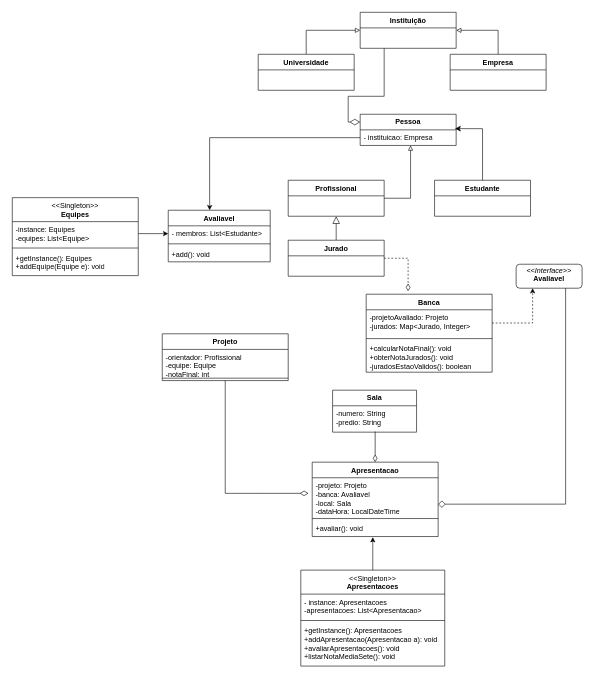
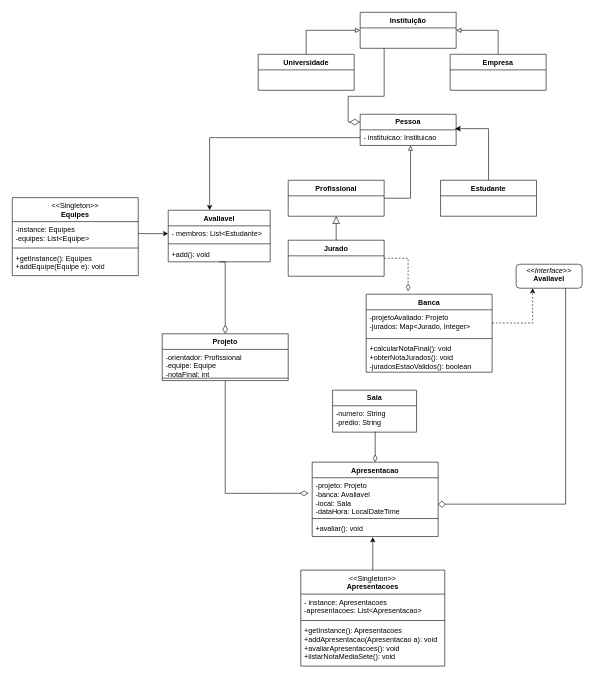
(403, 138) -> (409, 138)
(483, 198) -> (489, 198)
none -> (225, 294)
